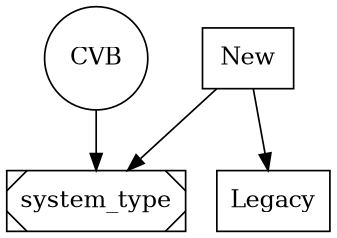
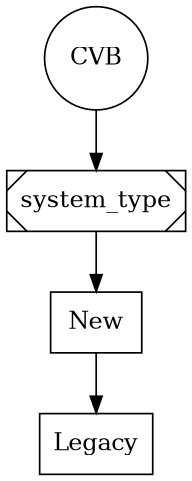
(179, 124) -> (96, 253)
